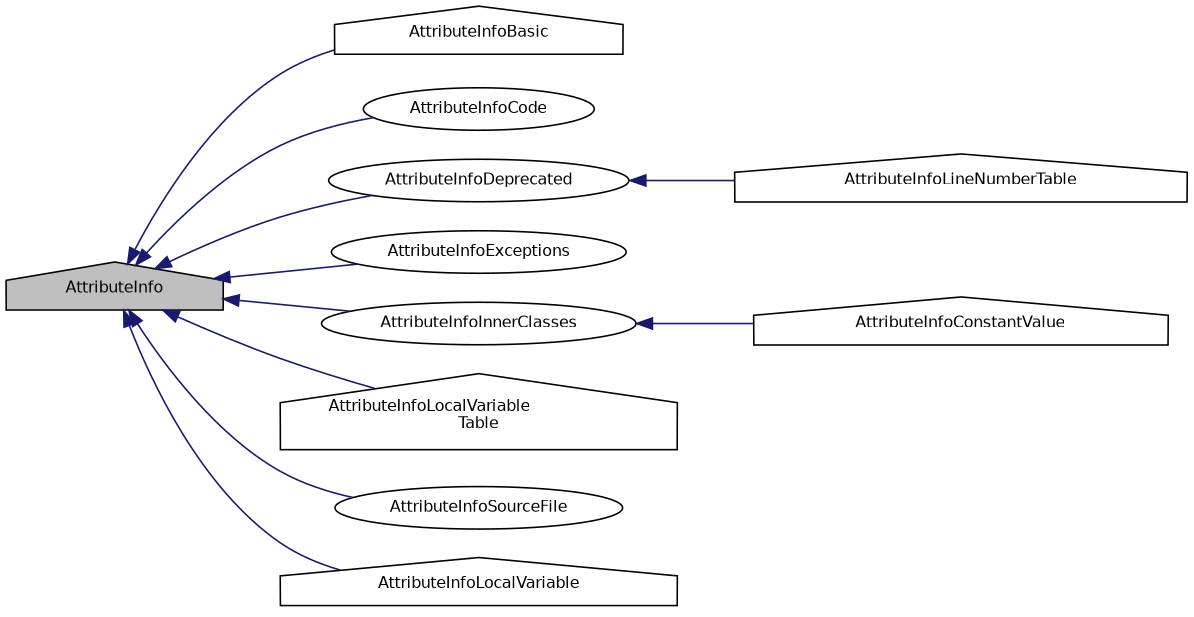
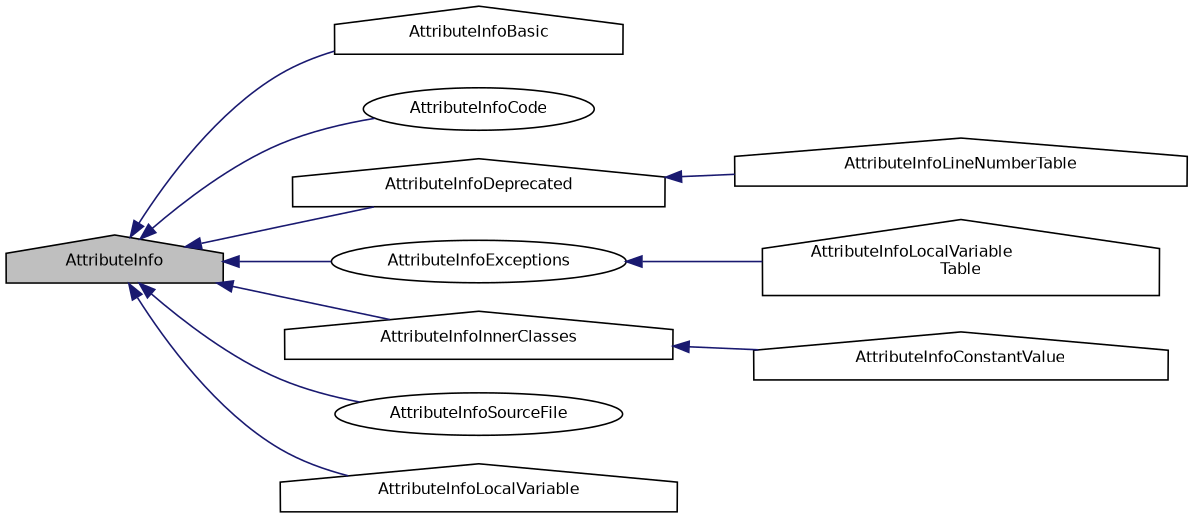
(479, 180) -> (479, 185)
(479, 323) -> (479, 338)
(275, 357) -> (702, 262)
